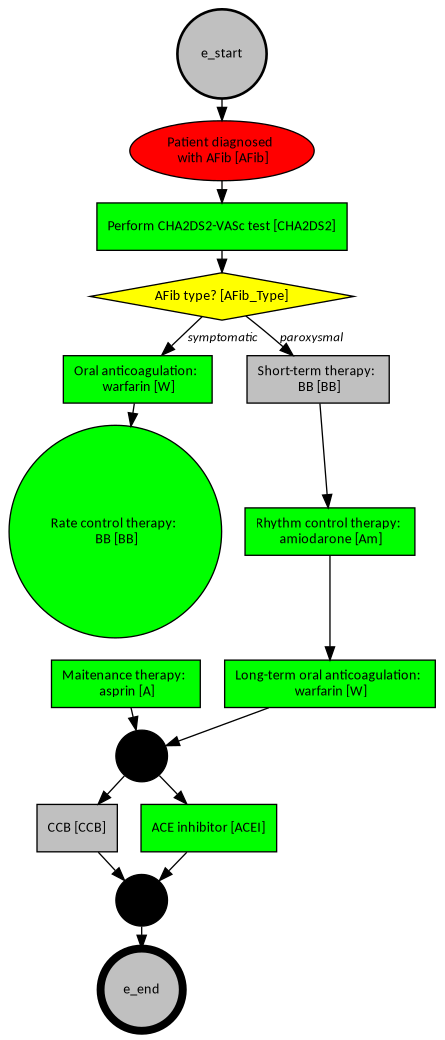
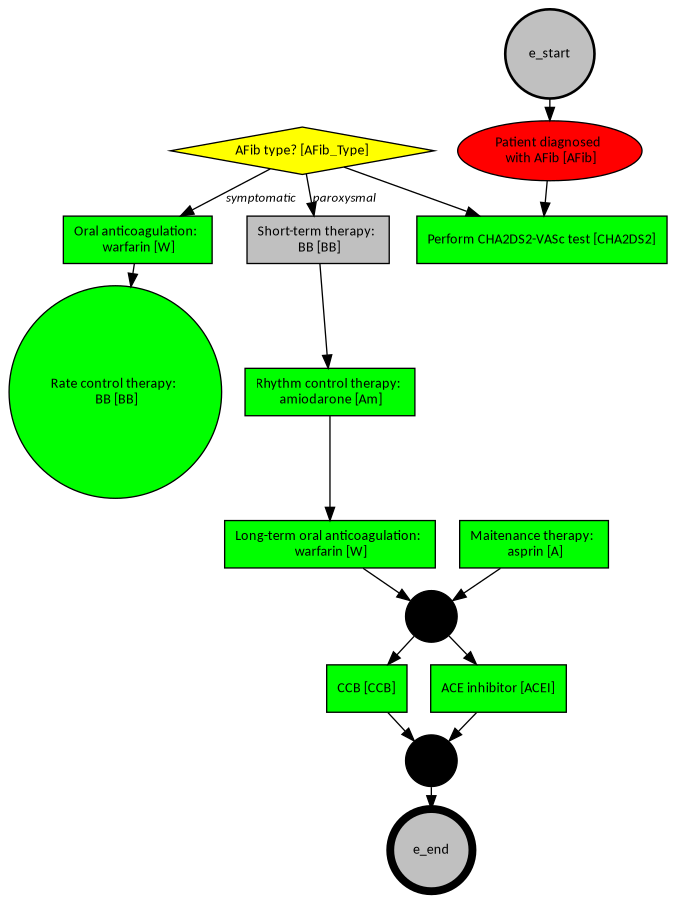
(222, 255) -> (405, 189)
(77, 828) -> (367, 689)
